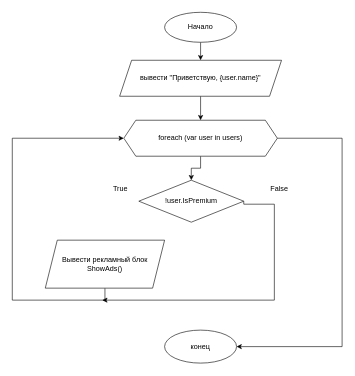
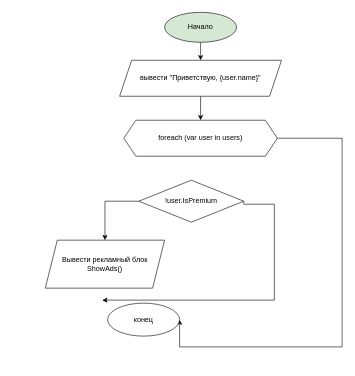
(201, 27) -> (201, 27)
(199, 168) -> none
(120, 189) -> none
(279, 189) -> none
none -> (105, 201)
(12, 300) -> none
(201, 347) -> (144, 320)
